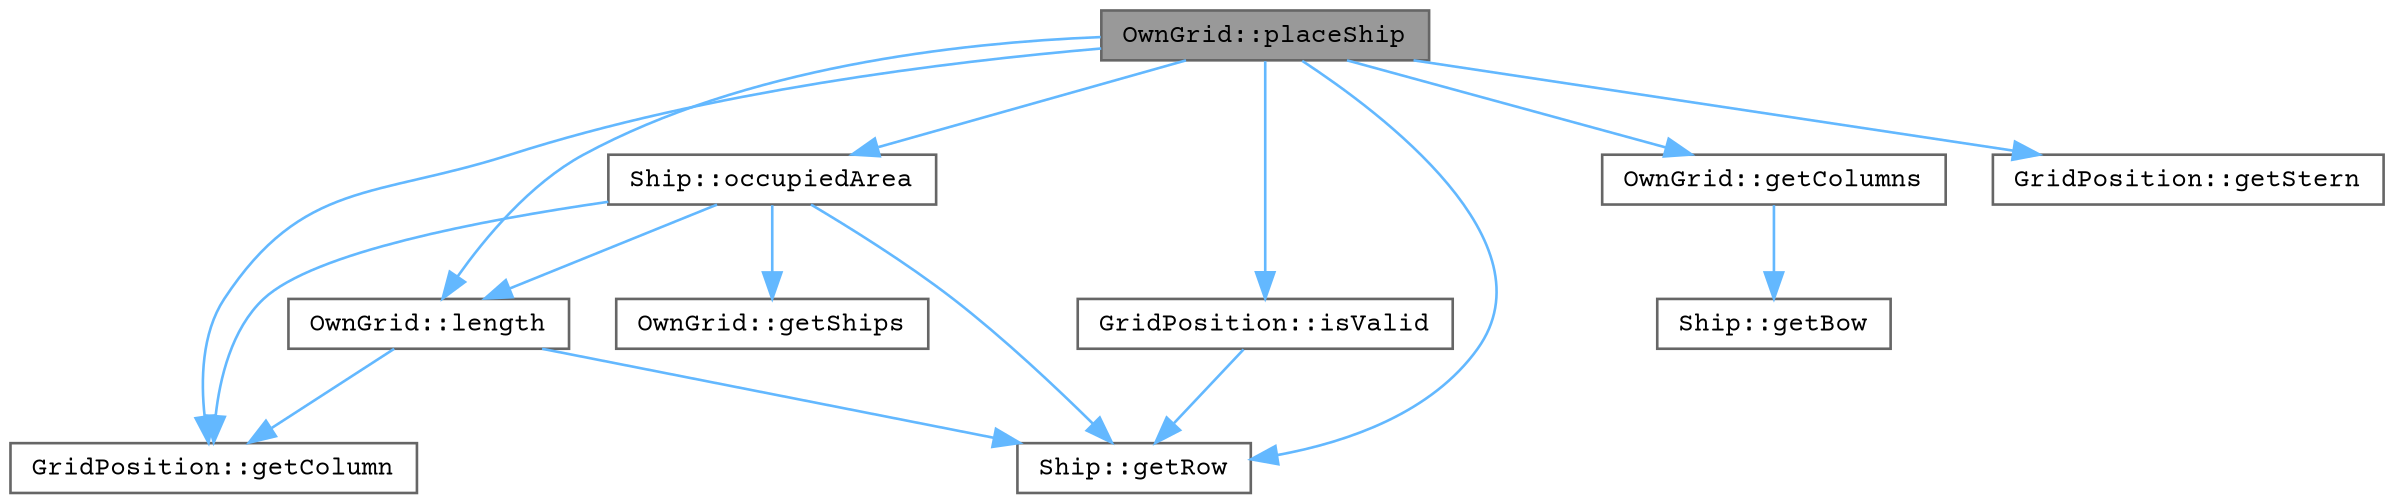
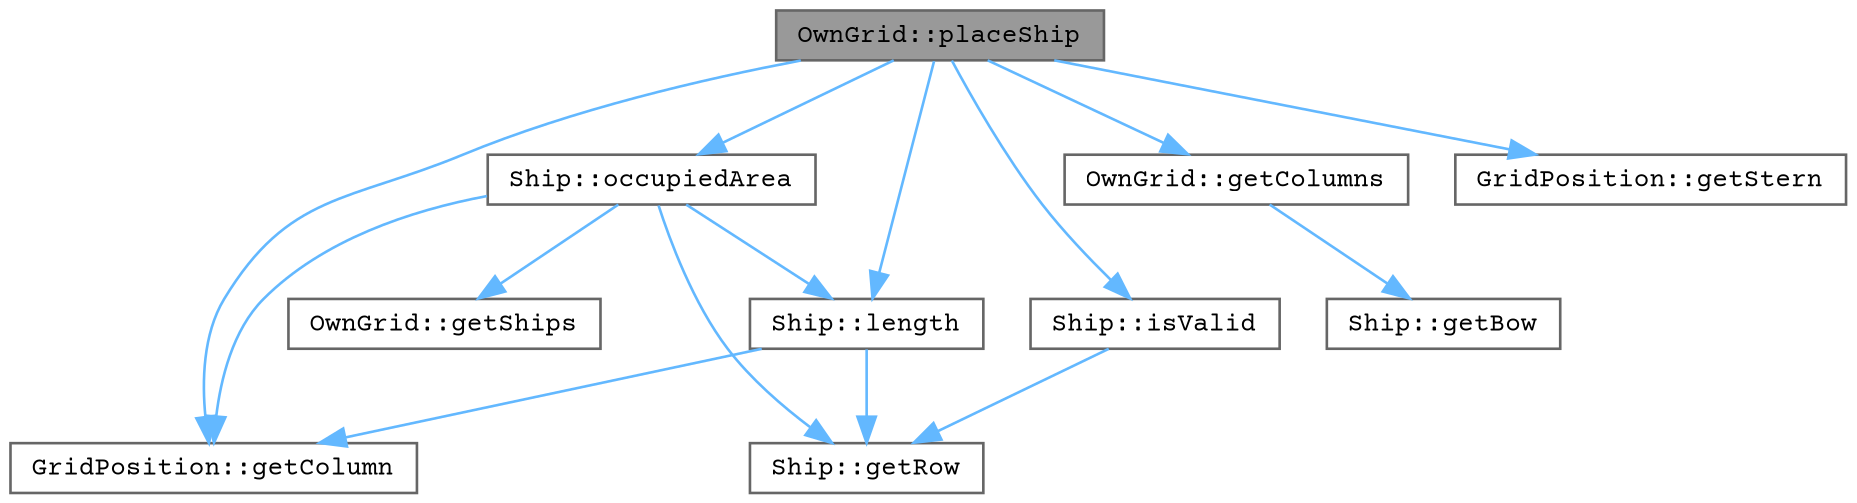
(1494, 283) -> none
(429, 324) -> (867, 324)
(1265, 324) -> (1155, 324)
